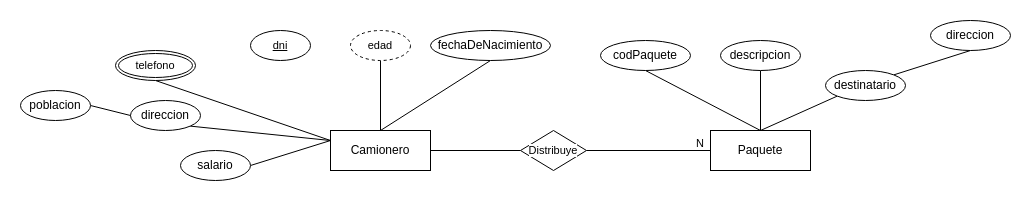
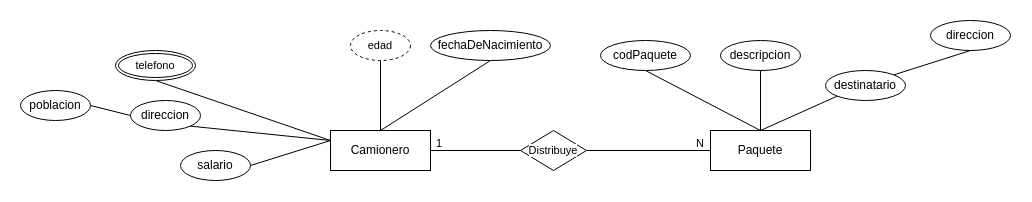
(281, 46) -> none
none -> (451, 146)
